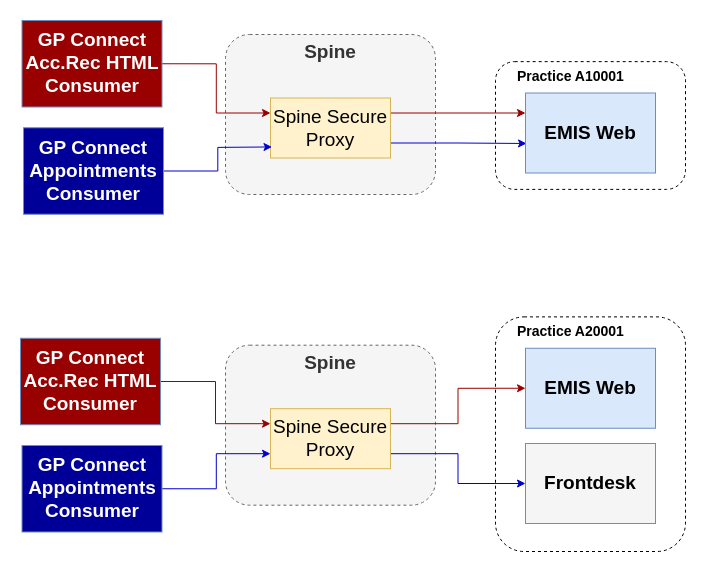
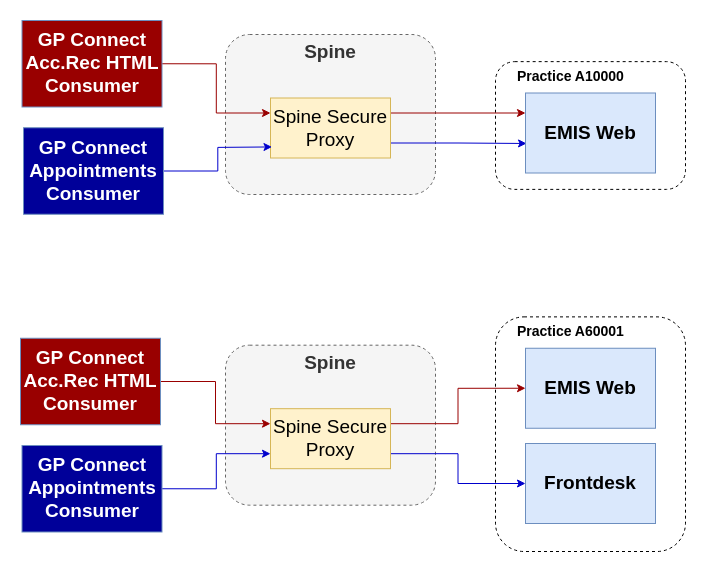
(545, 76) -> (545, 76)
(545, 331) -> (545, 331)
(591, 484) -> (591, 484)
